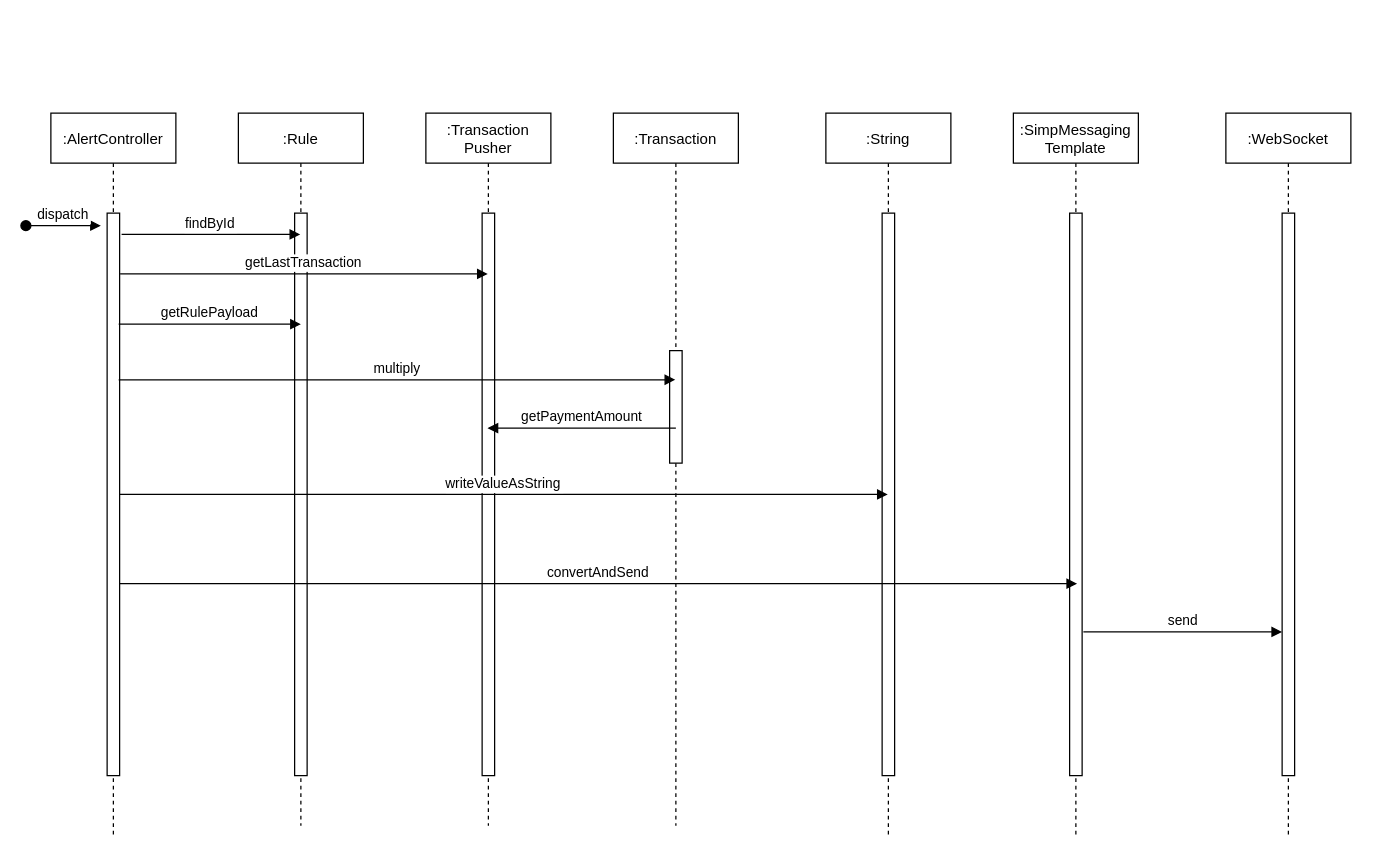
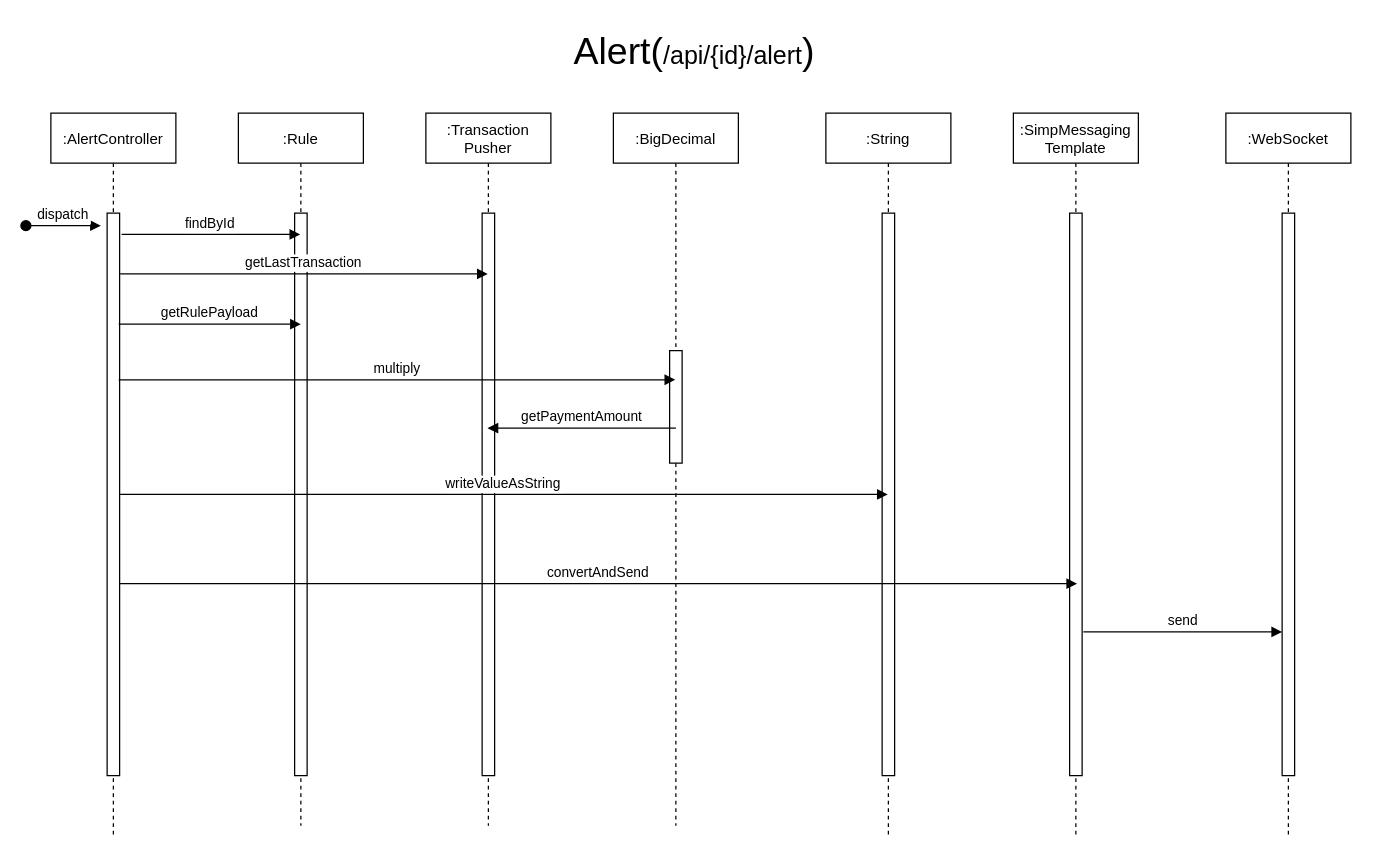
none -> (694, 51)
(675, 139) -> (675, 139)
